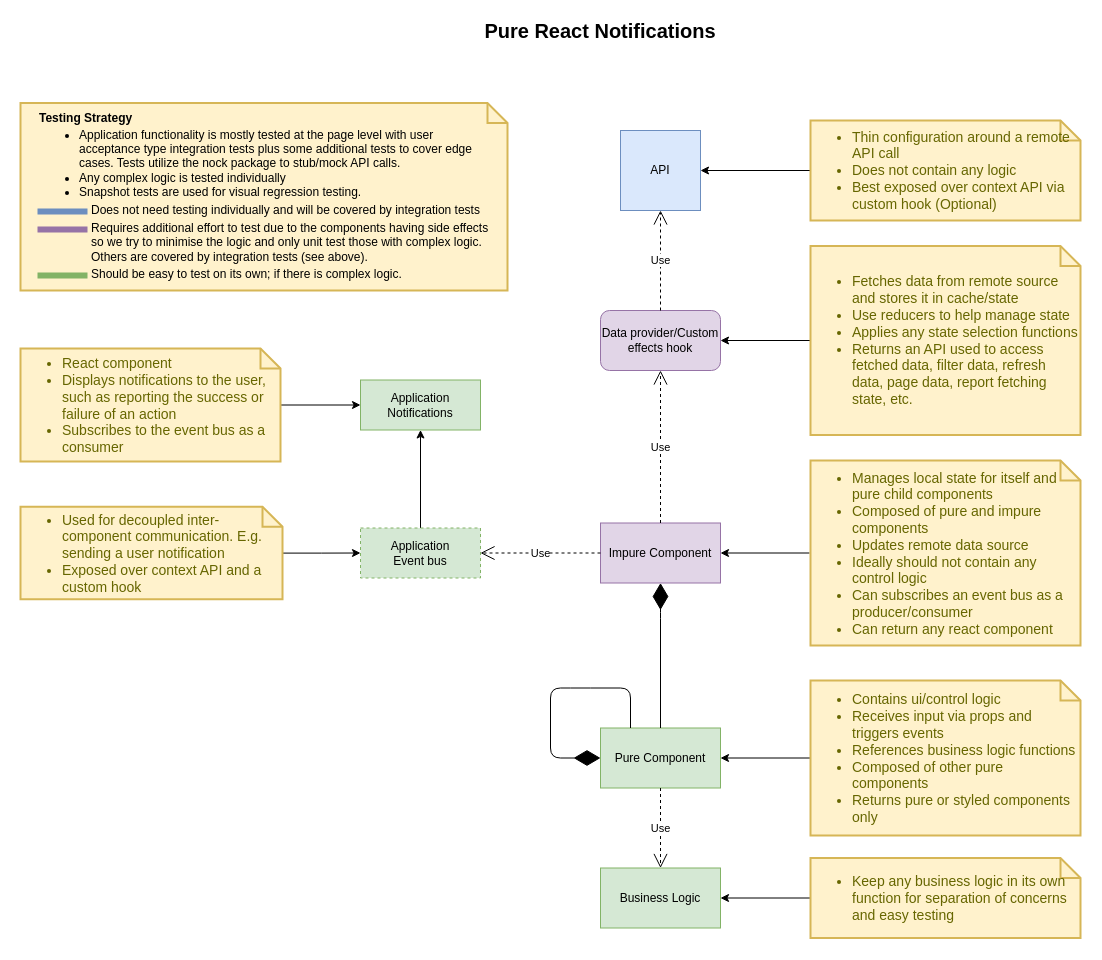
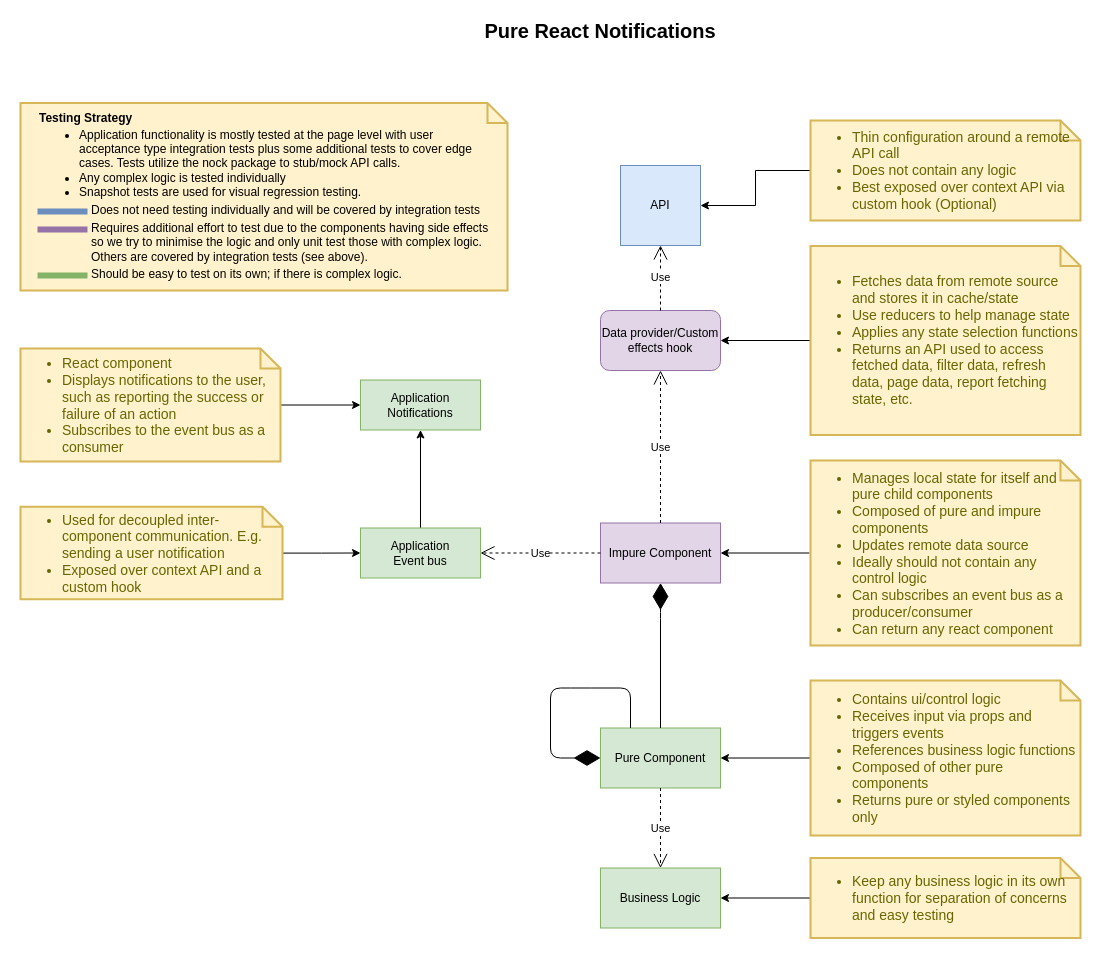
(661, 171) -> (661, 206)
(421, 553) -> (421, 553)
